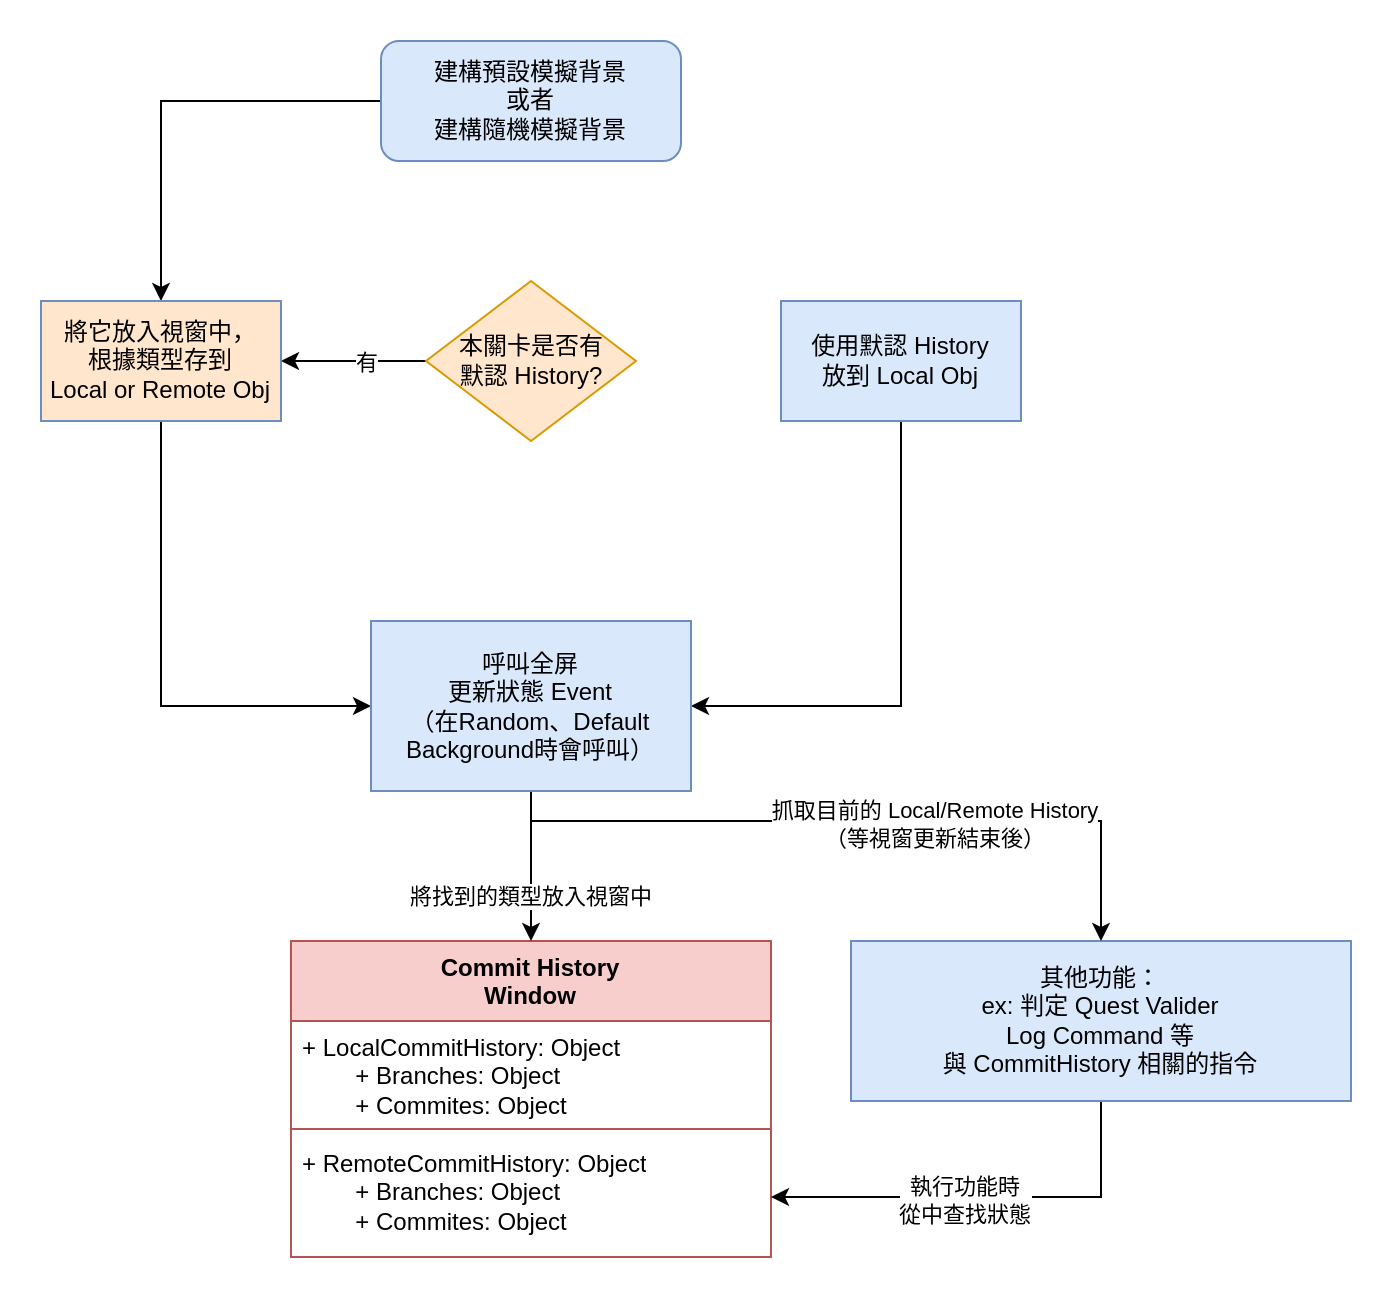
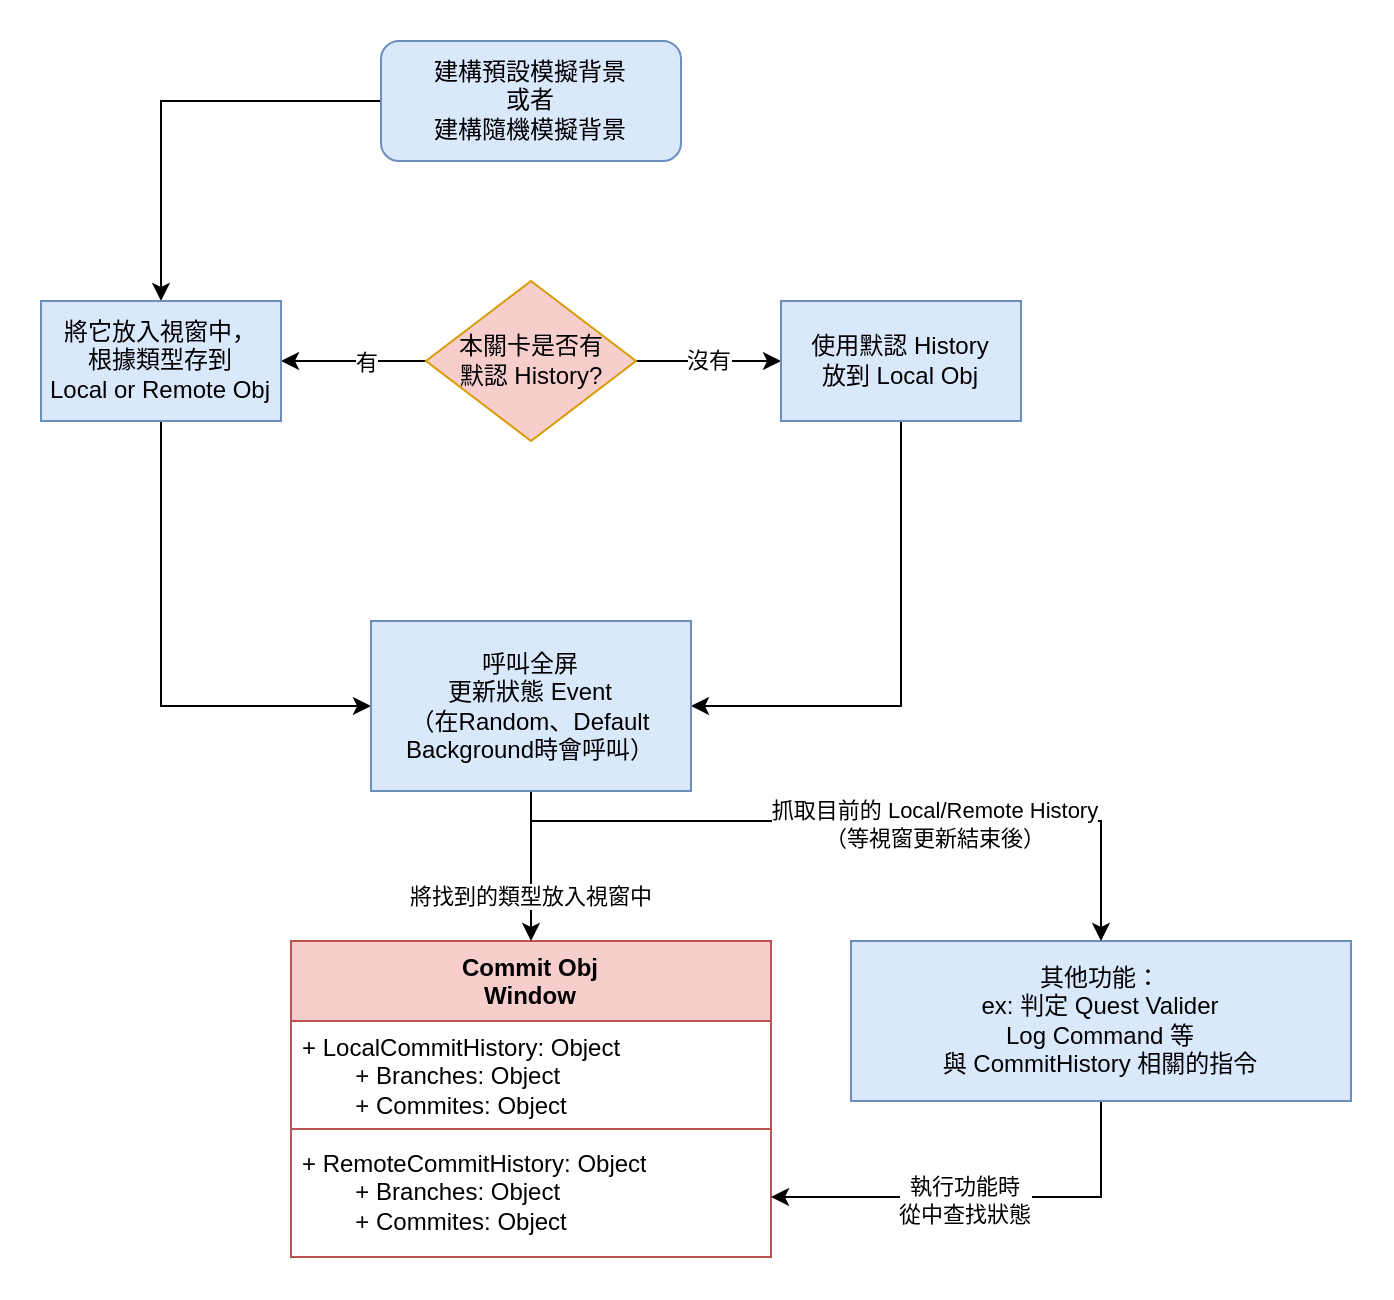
(161, 361) -> (161, 361)
(531, 361) -> (531, 361)
none -> (702, 361)
(531, 984) -> (531, 984)
